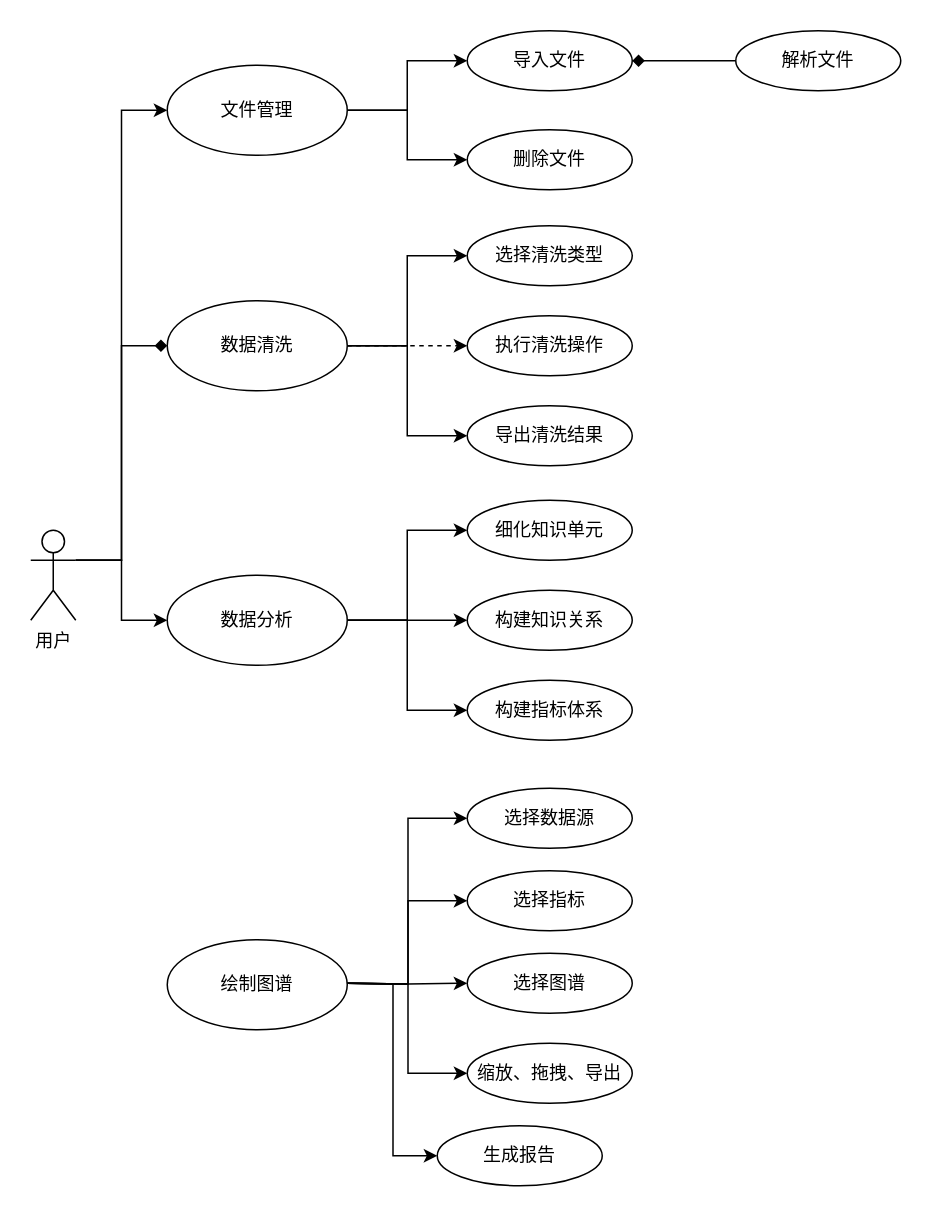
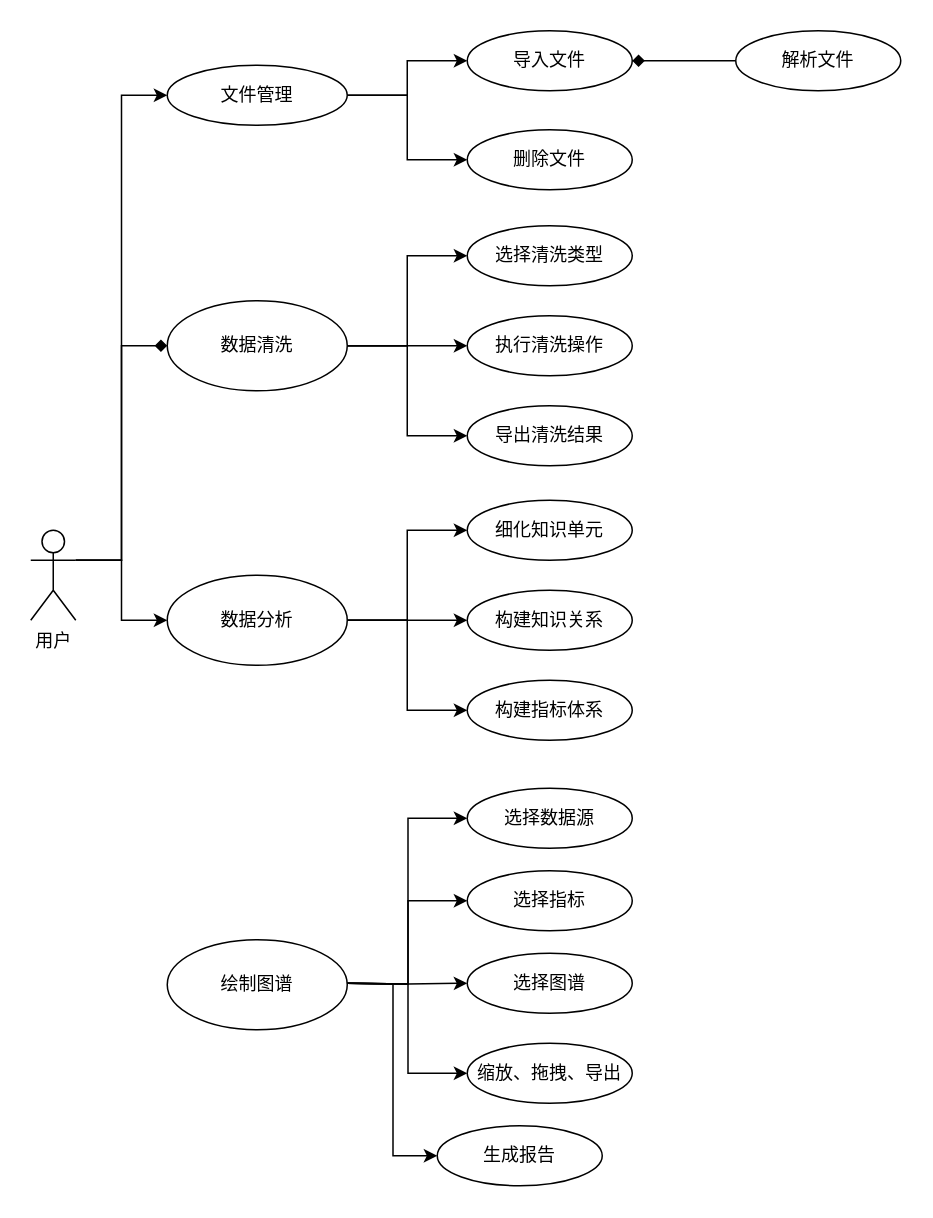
(257, 110) -> (257, 95)
(433, 346) -> (433, 346)
